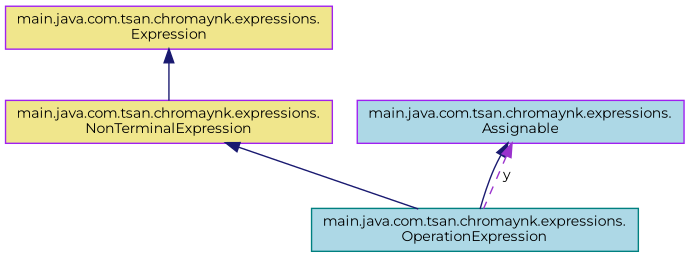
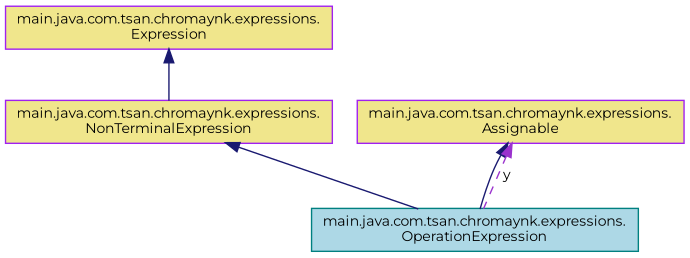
(521, 122) -> (521, 122)
